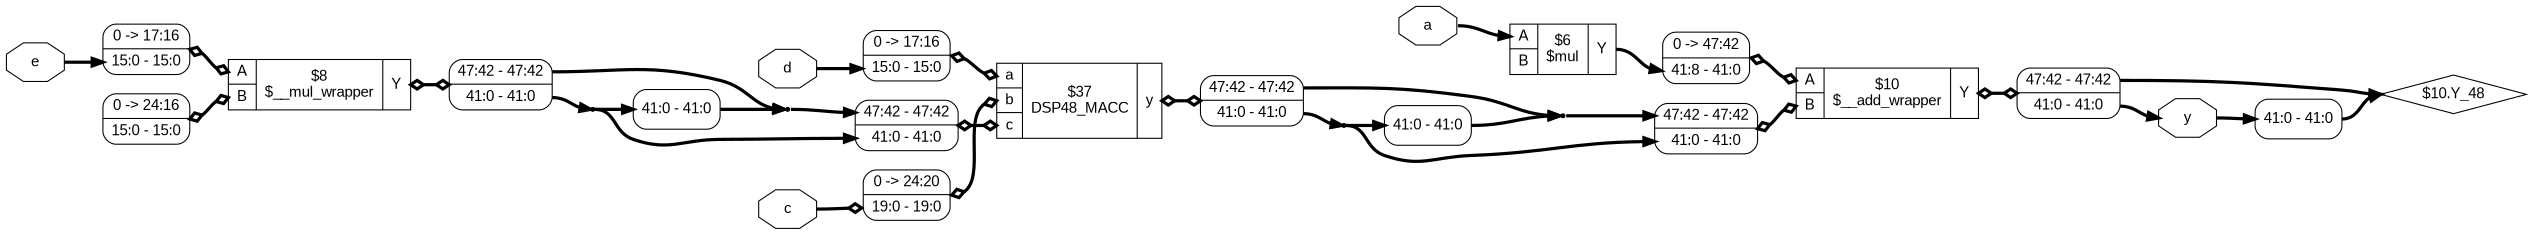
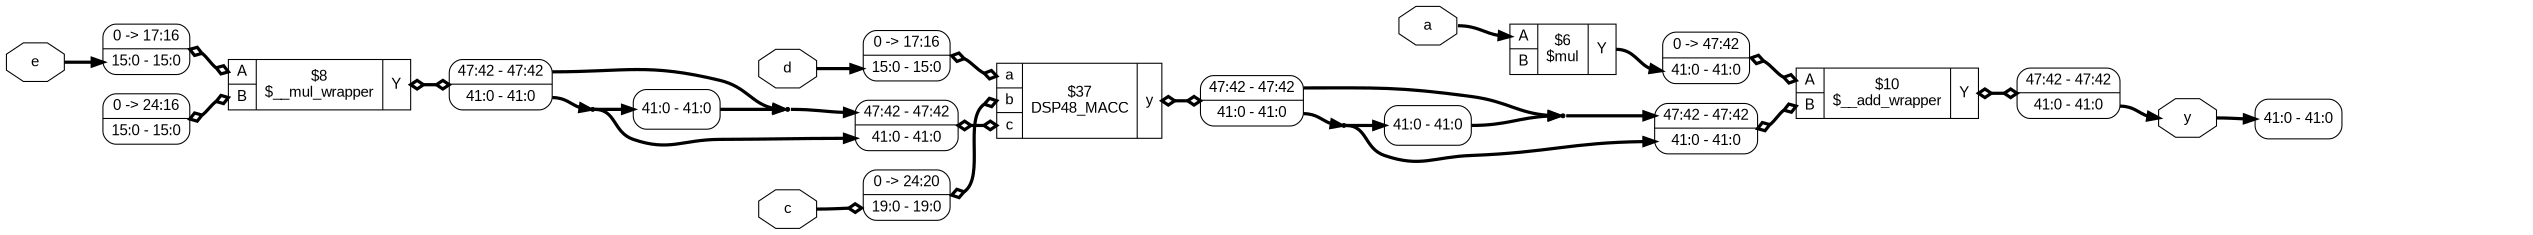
(1706, 70) -> (1706, 70)
(2453, 94) -> none
